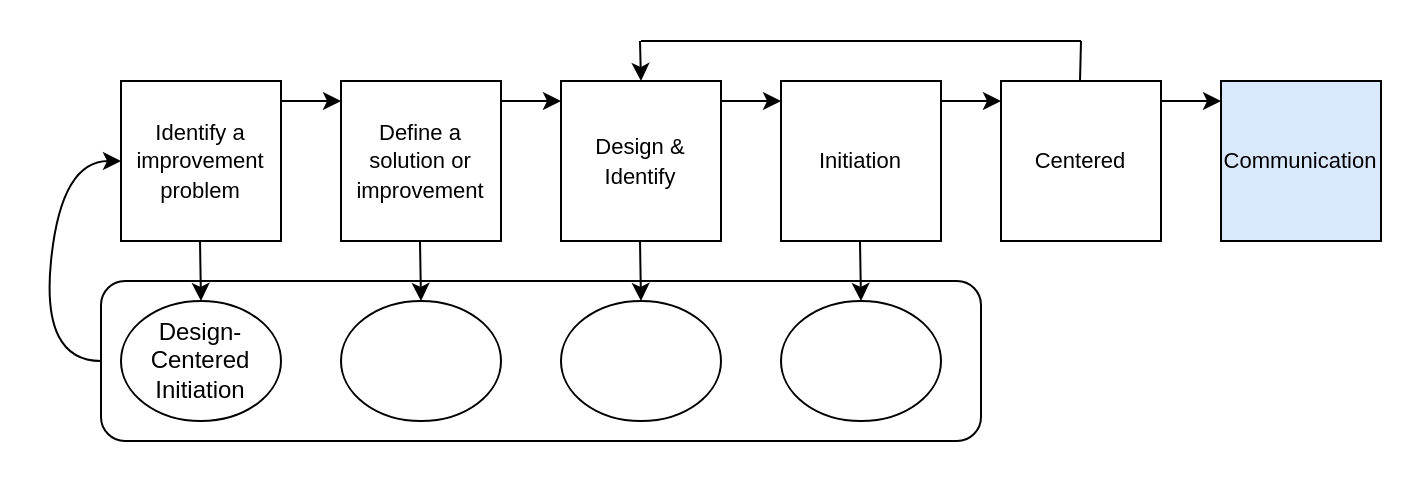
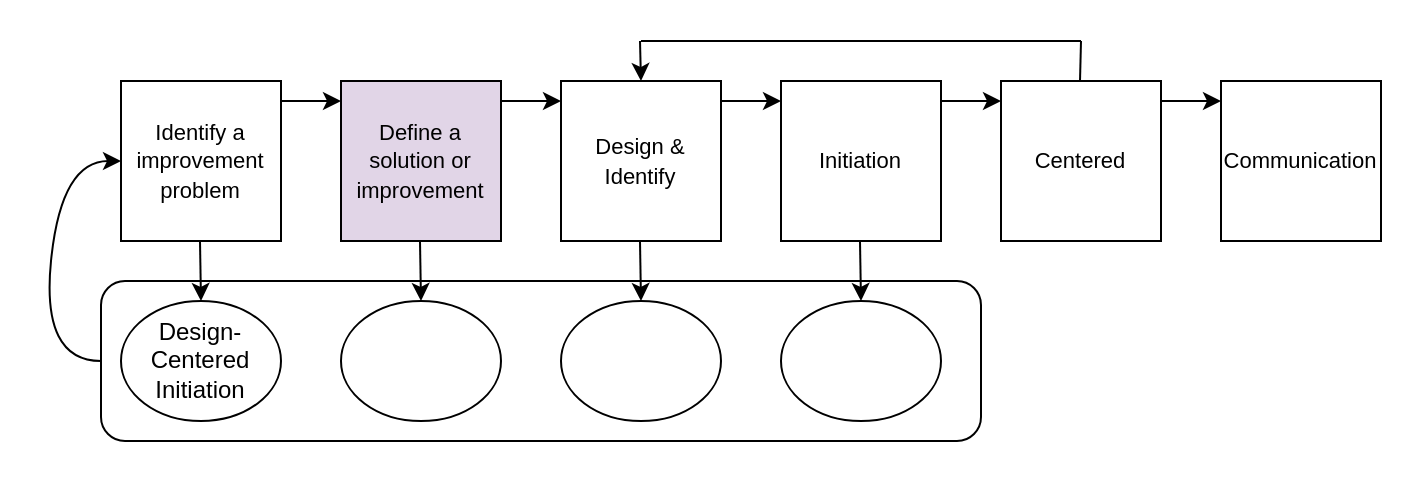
(421, 161) -> (421, 161)
(1301, 161) -> (1301, 161)
